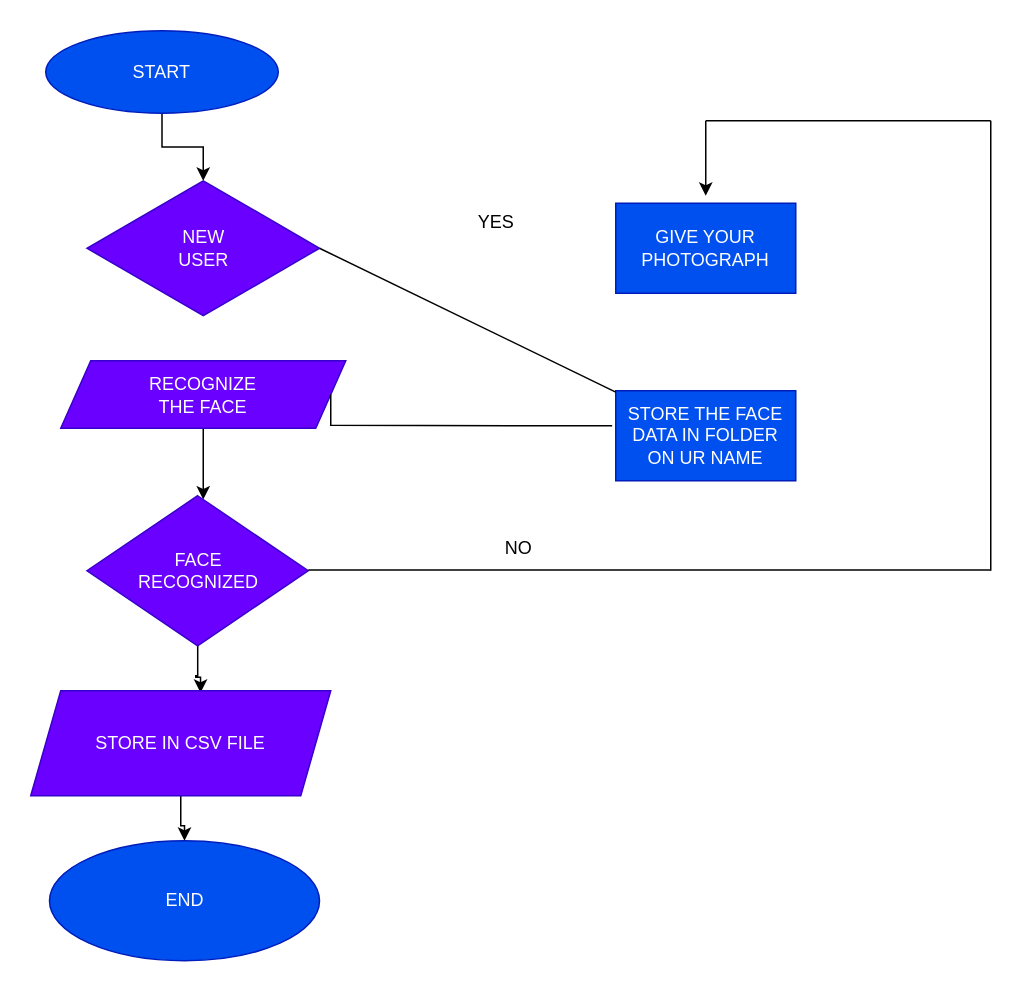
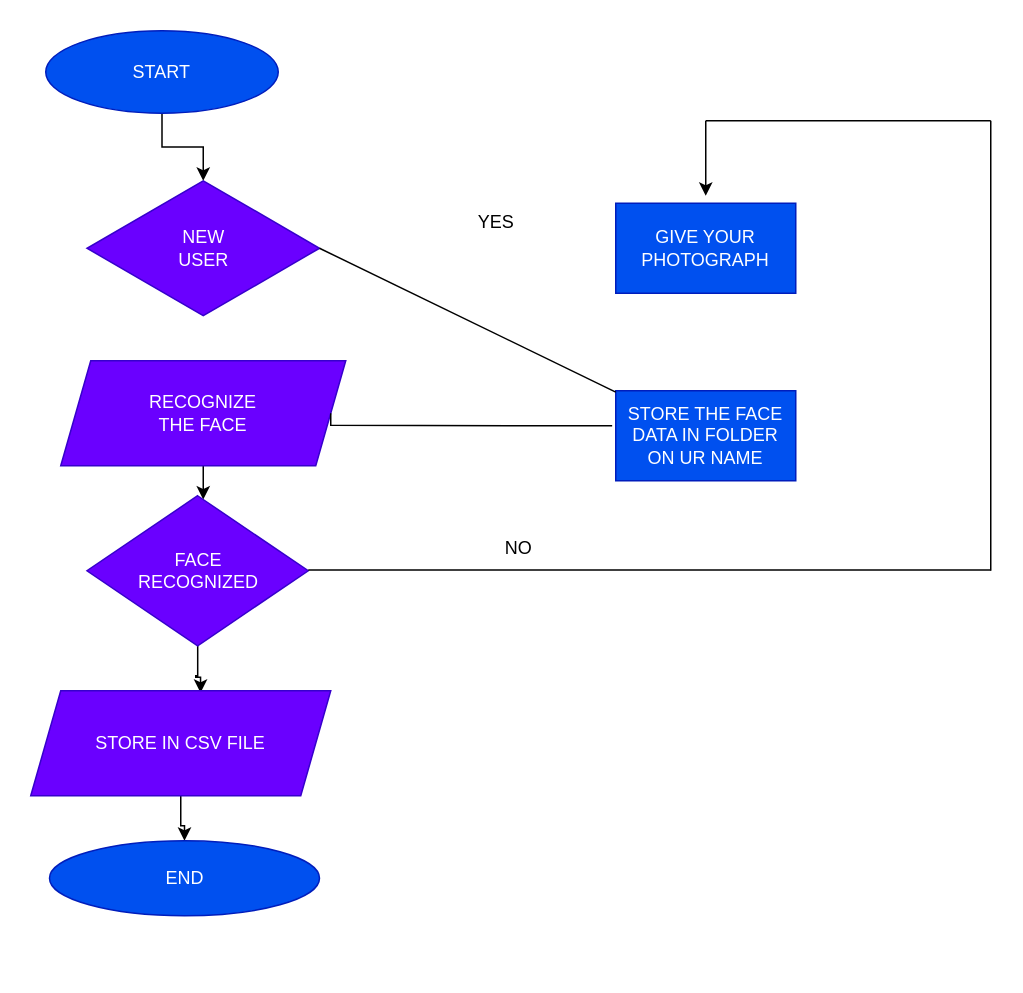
(203, 395) -> (203, 413)
(185, 901) -> (185, 878)
